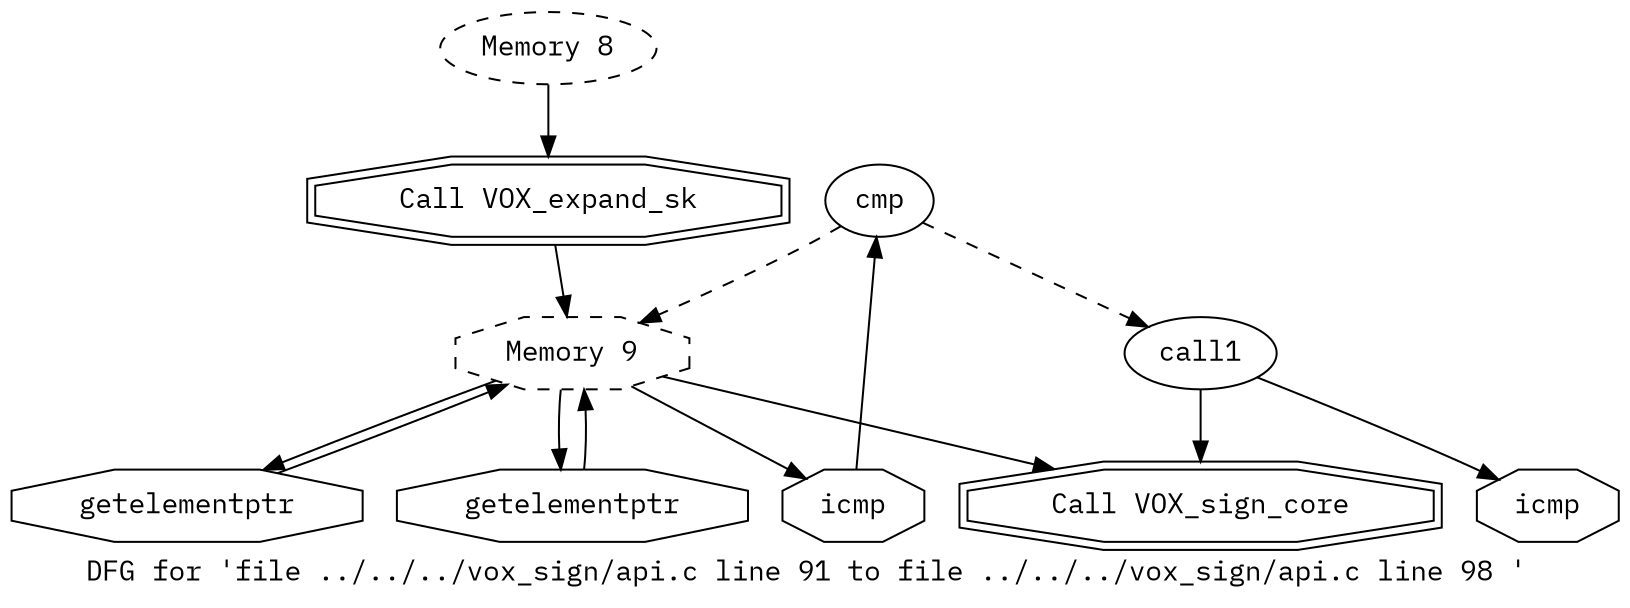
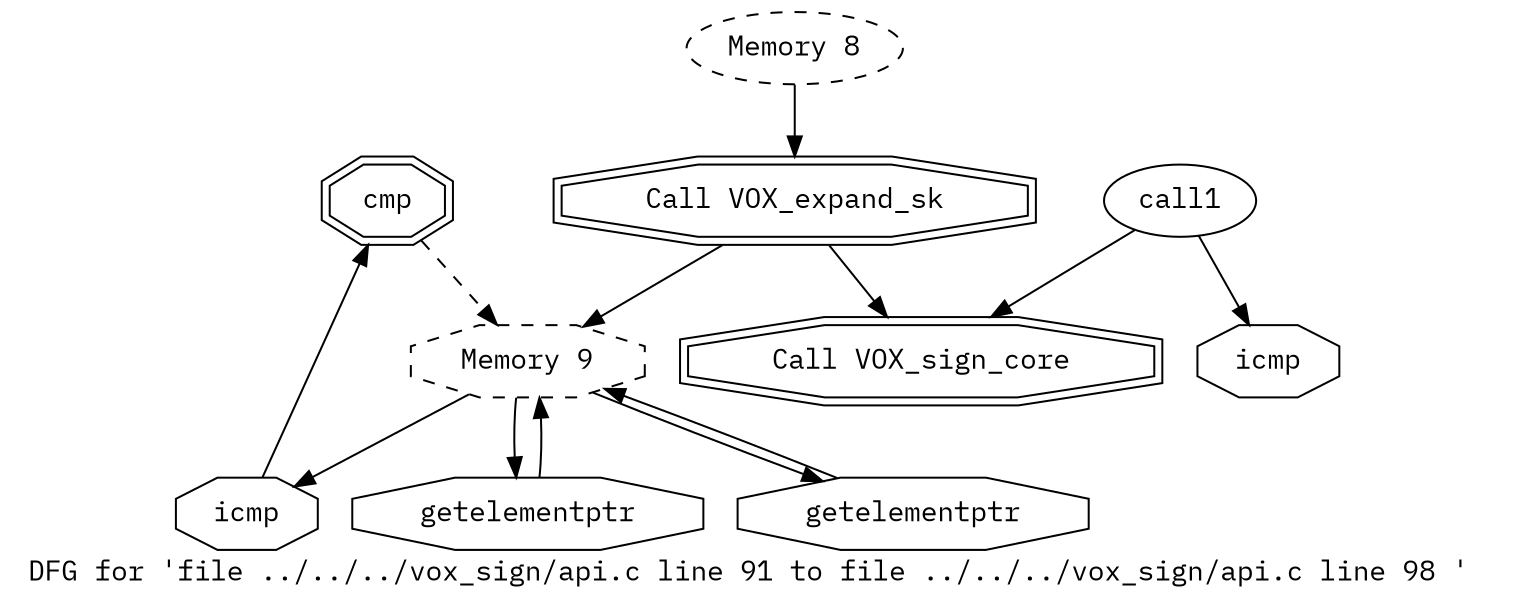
(880, 201) -> (387, 201)
(1026, 270) -> none
(848, 420) -> (852, 273)
